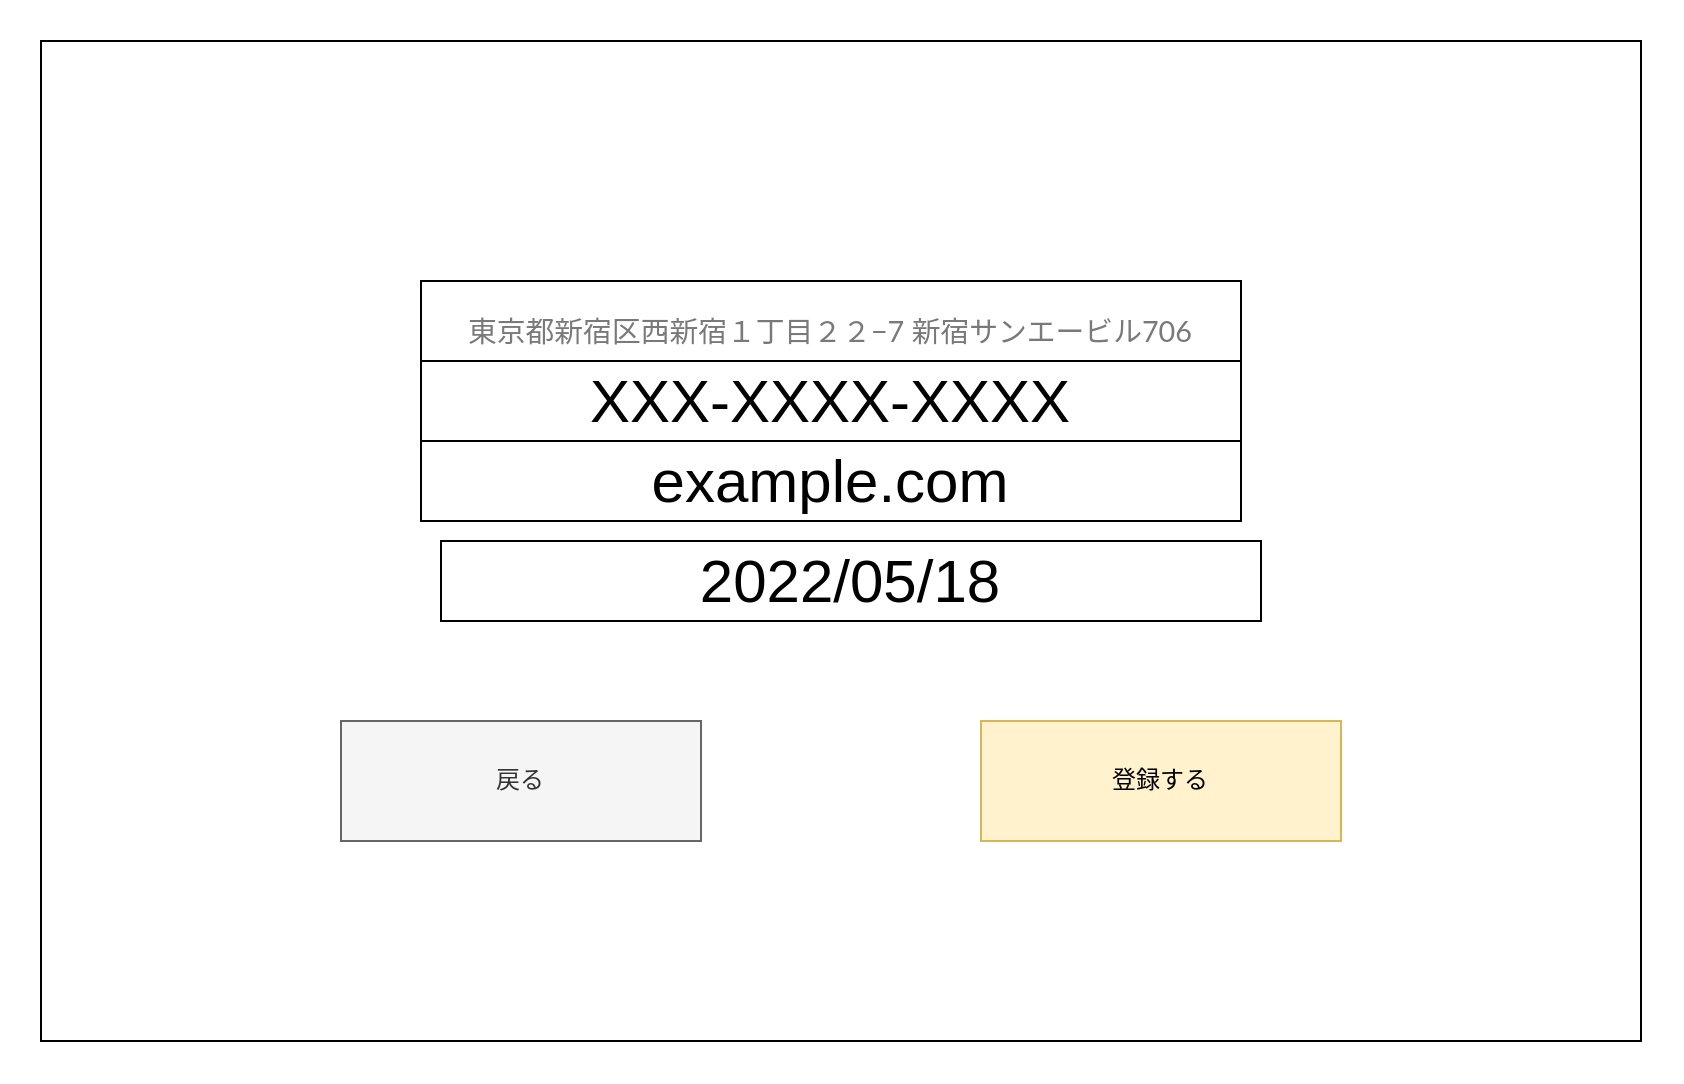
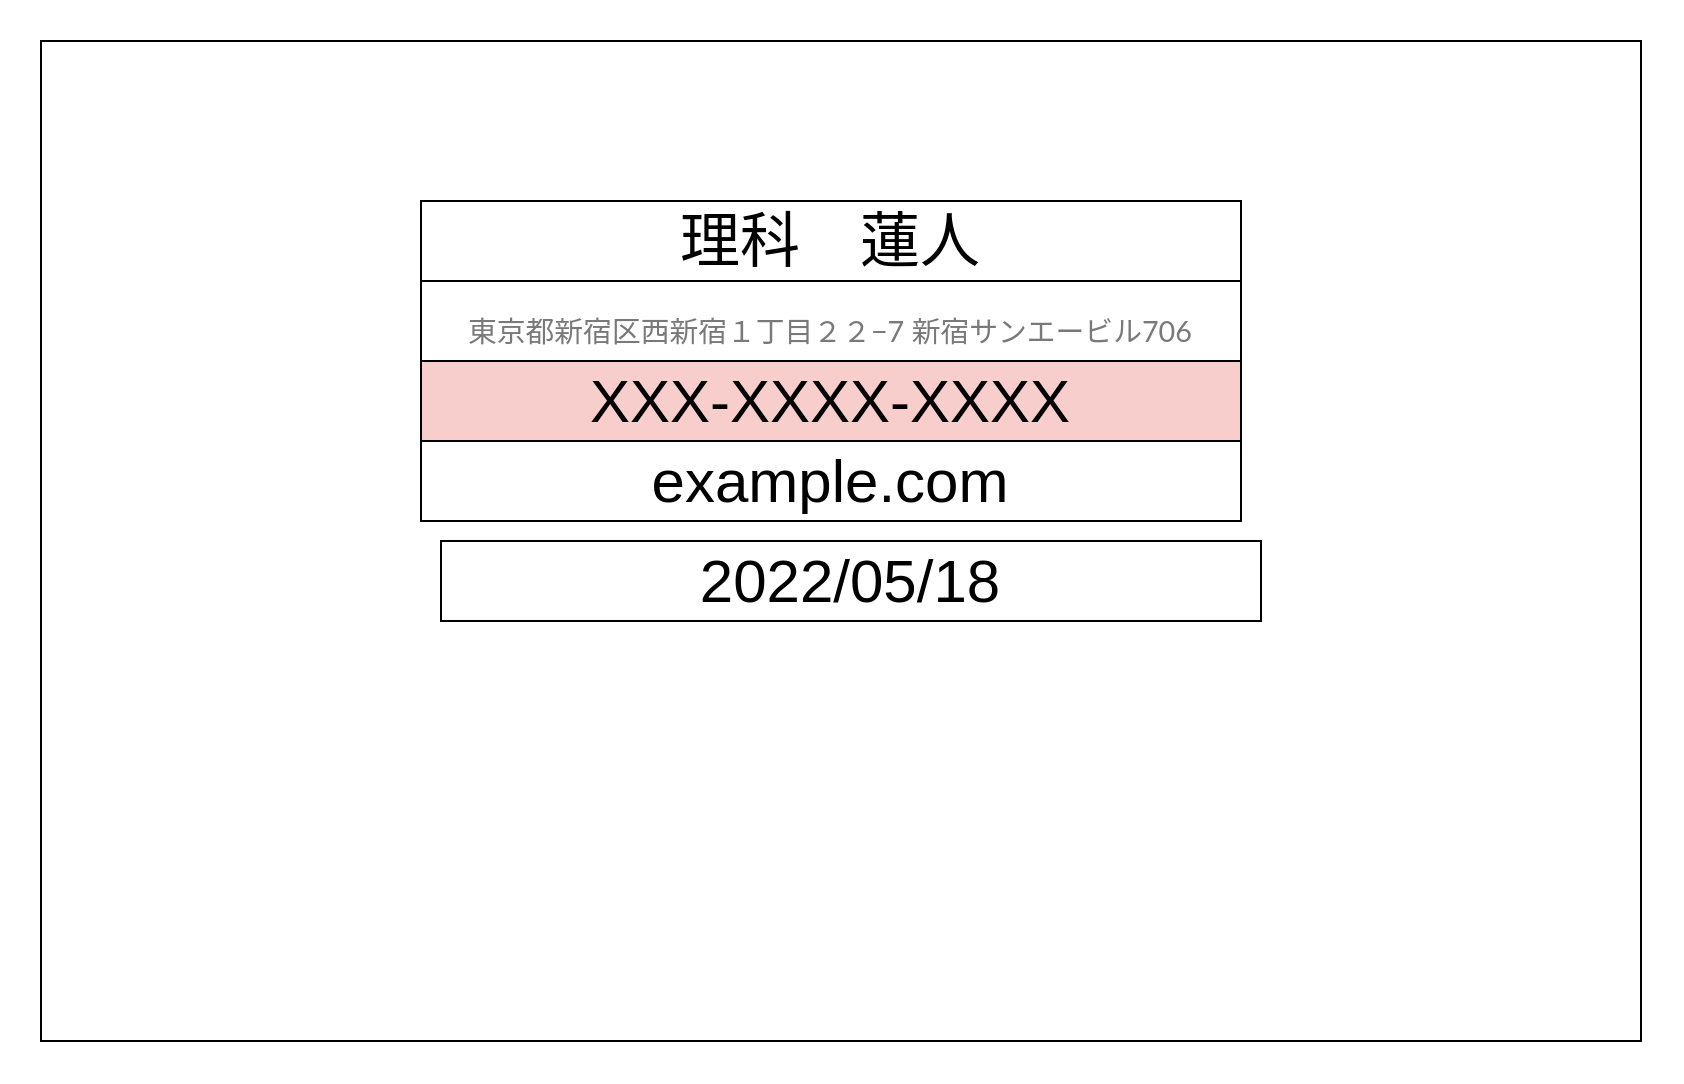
none -> (831, 241)
(831, 401) -> (831, 401)
(521, 781) -> none
(1161, 781) -> none
